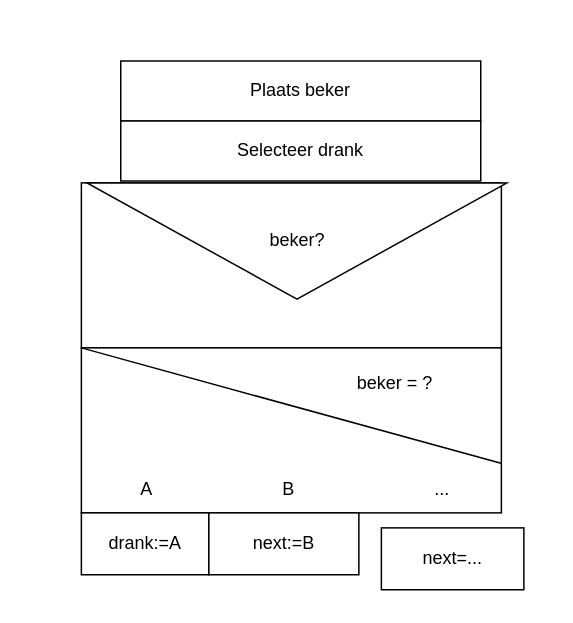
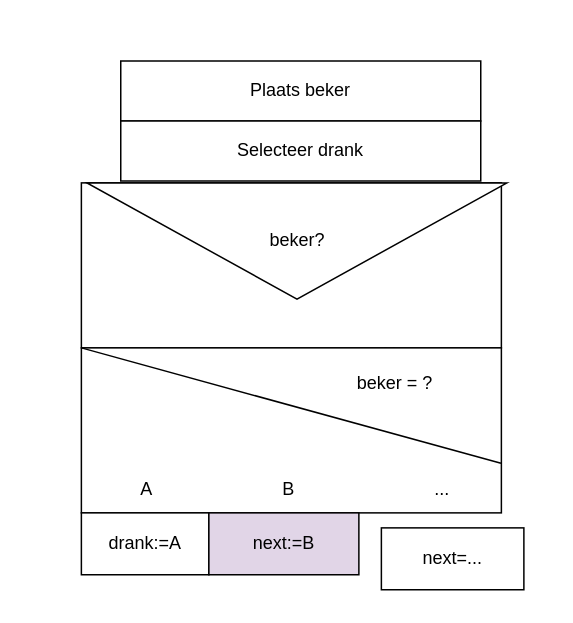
(284, 544) -> (284, 544)
